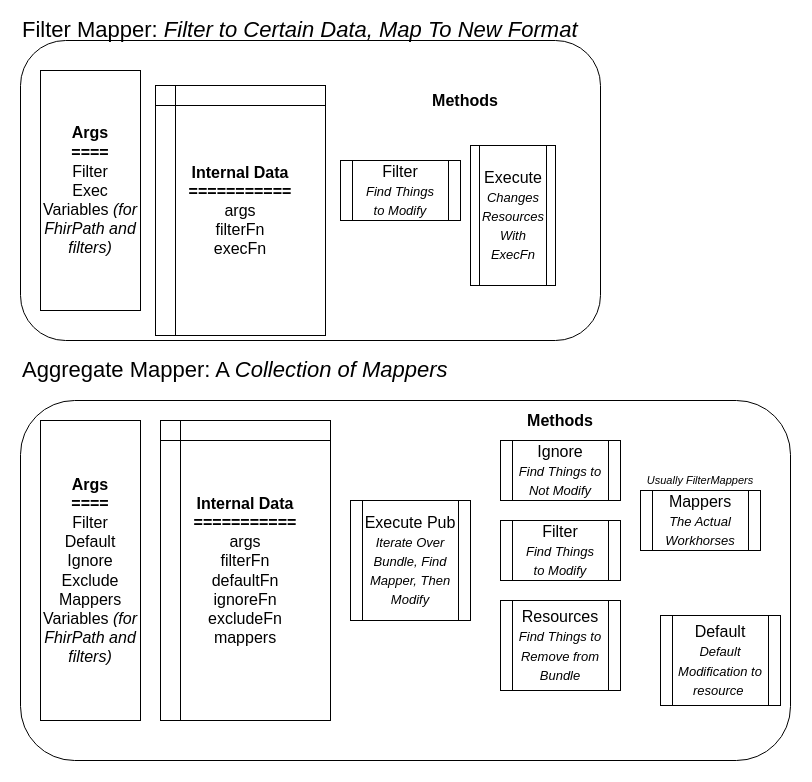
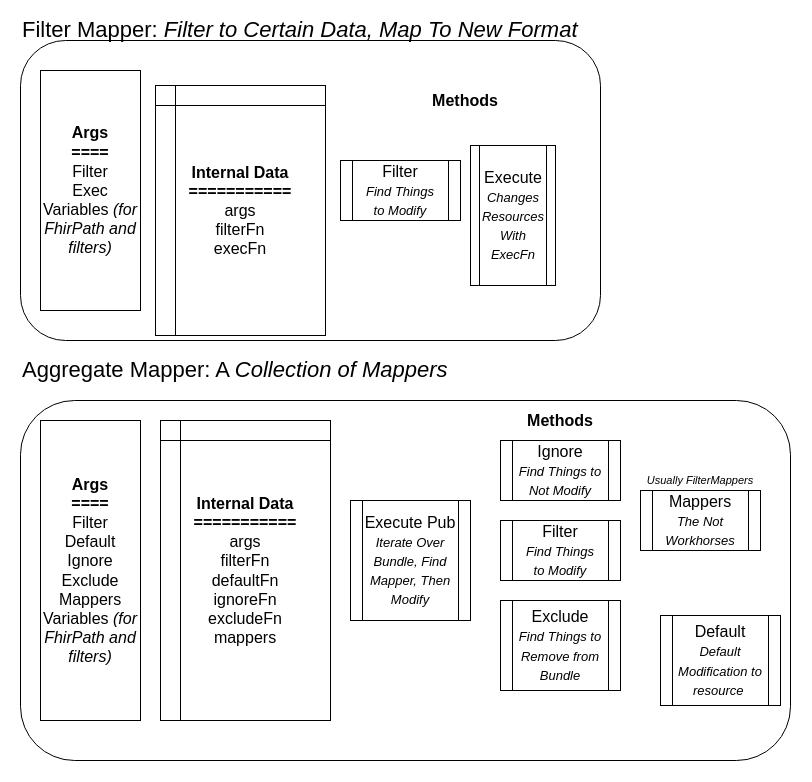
(701, 521) -> (701, 521)
(561, 646) -> (561, 646)
